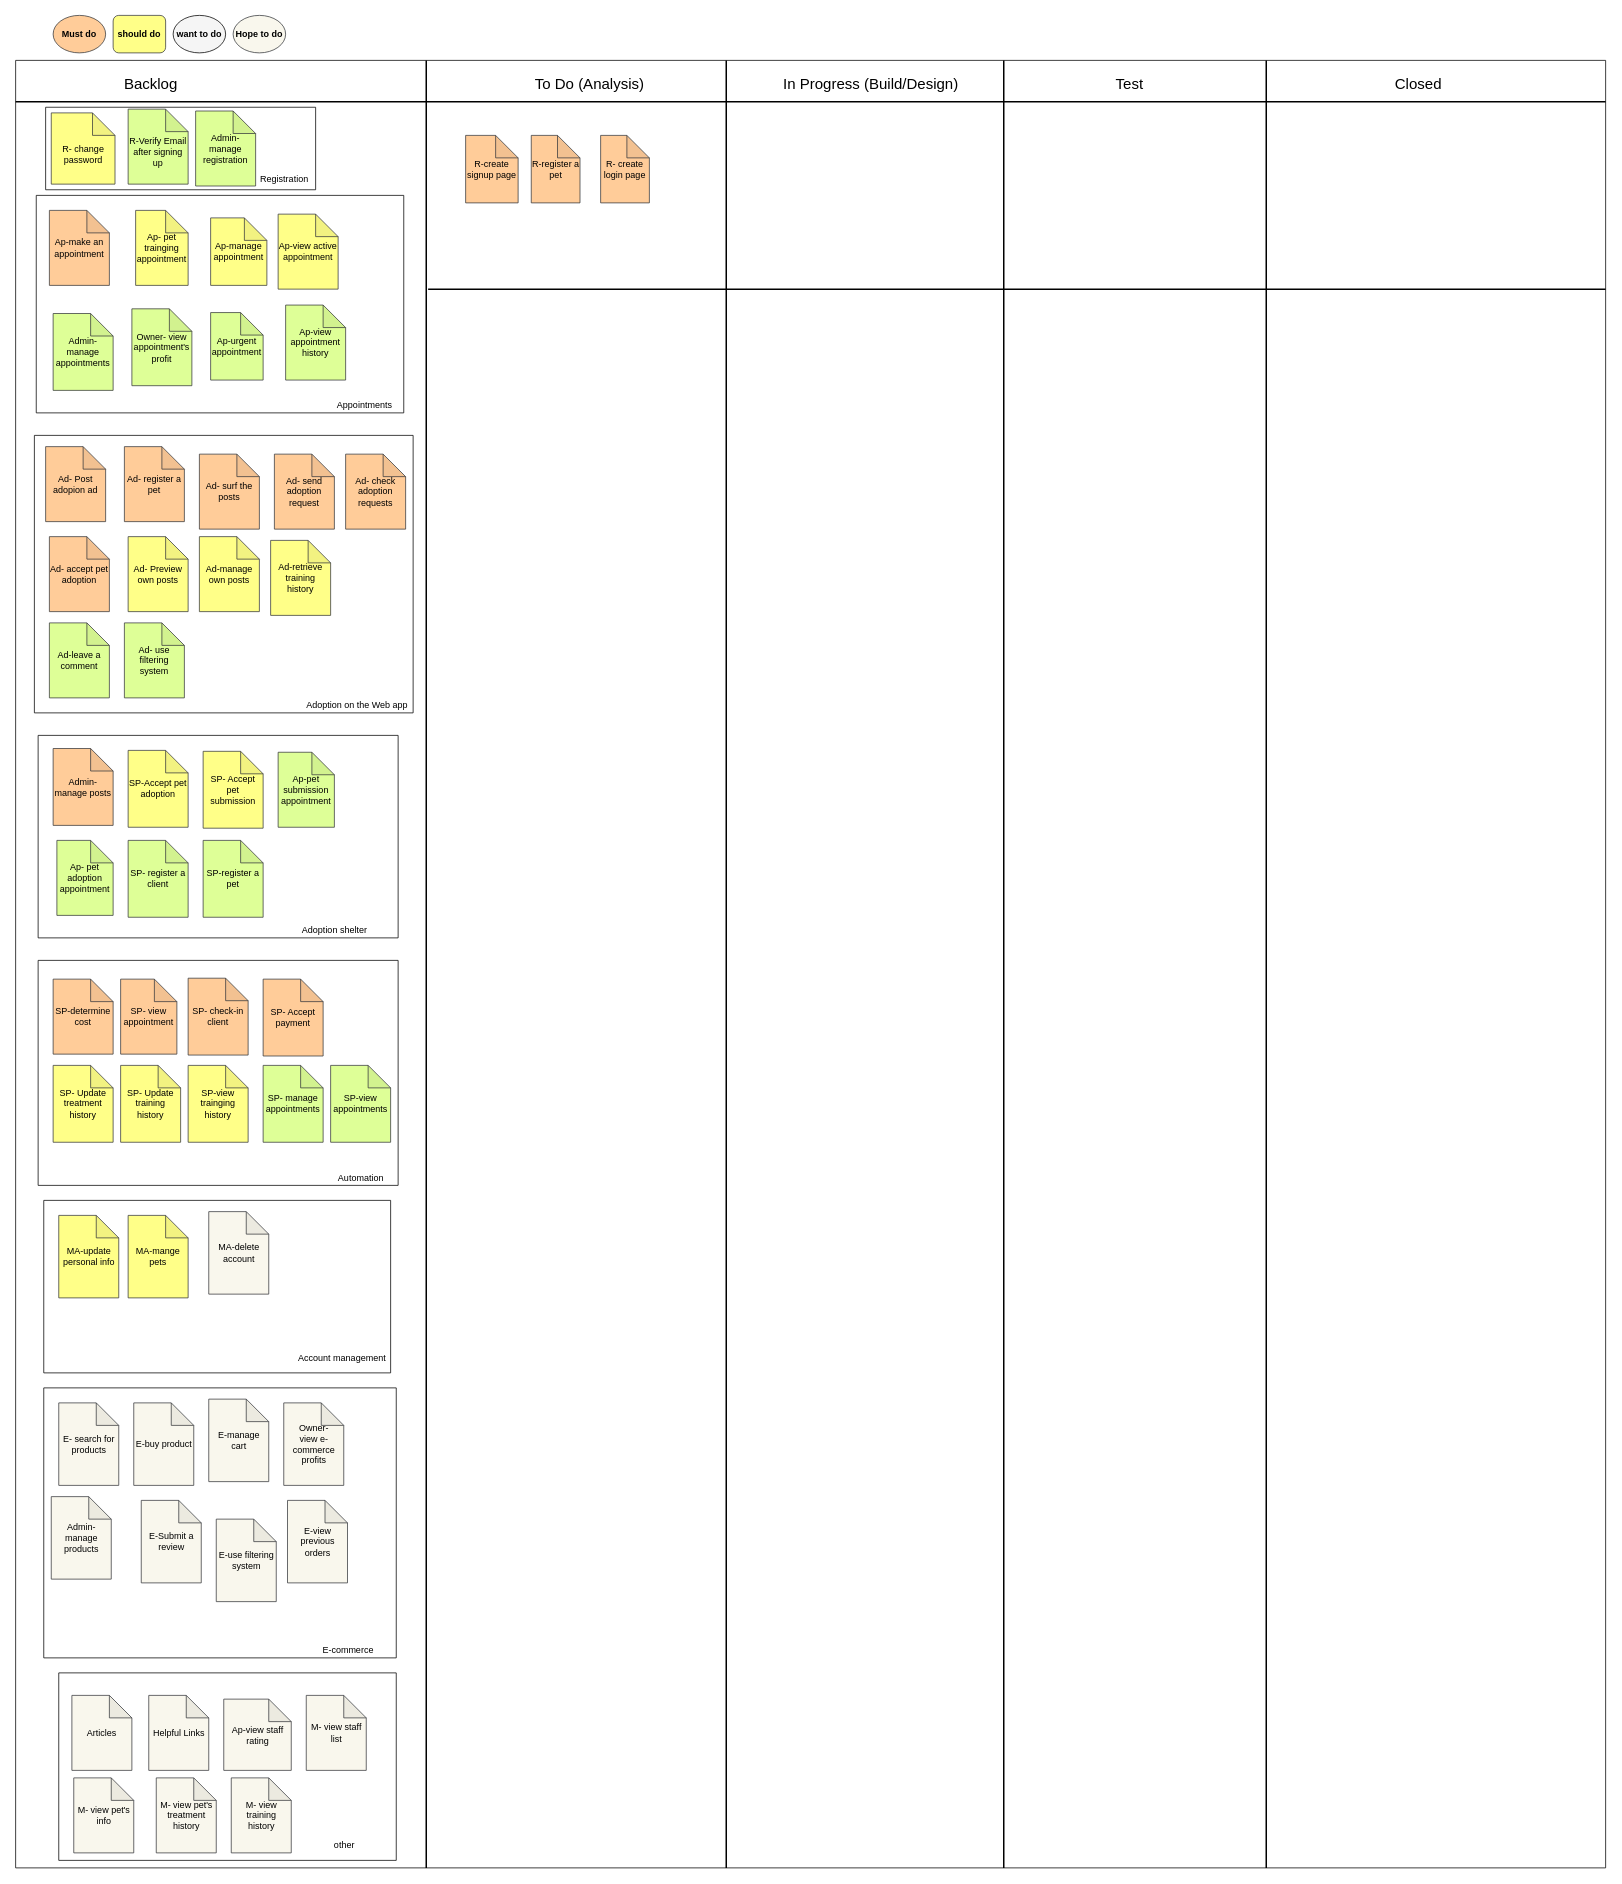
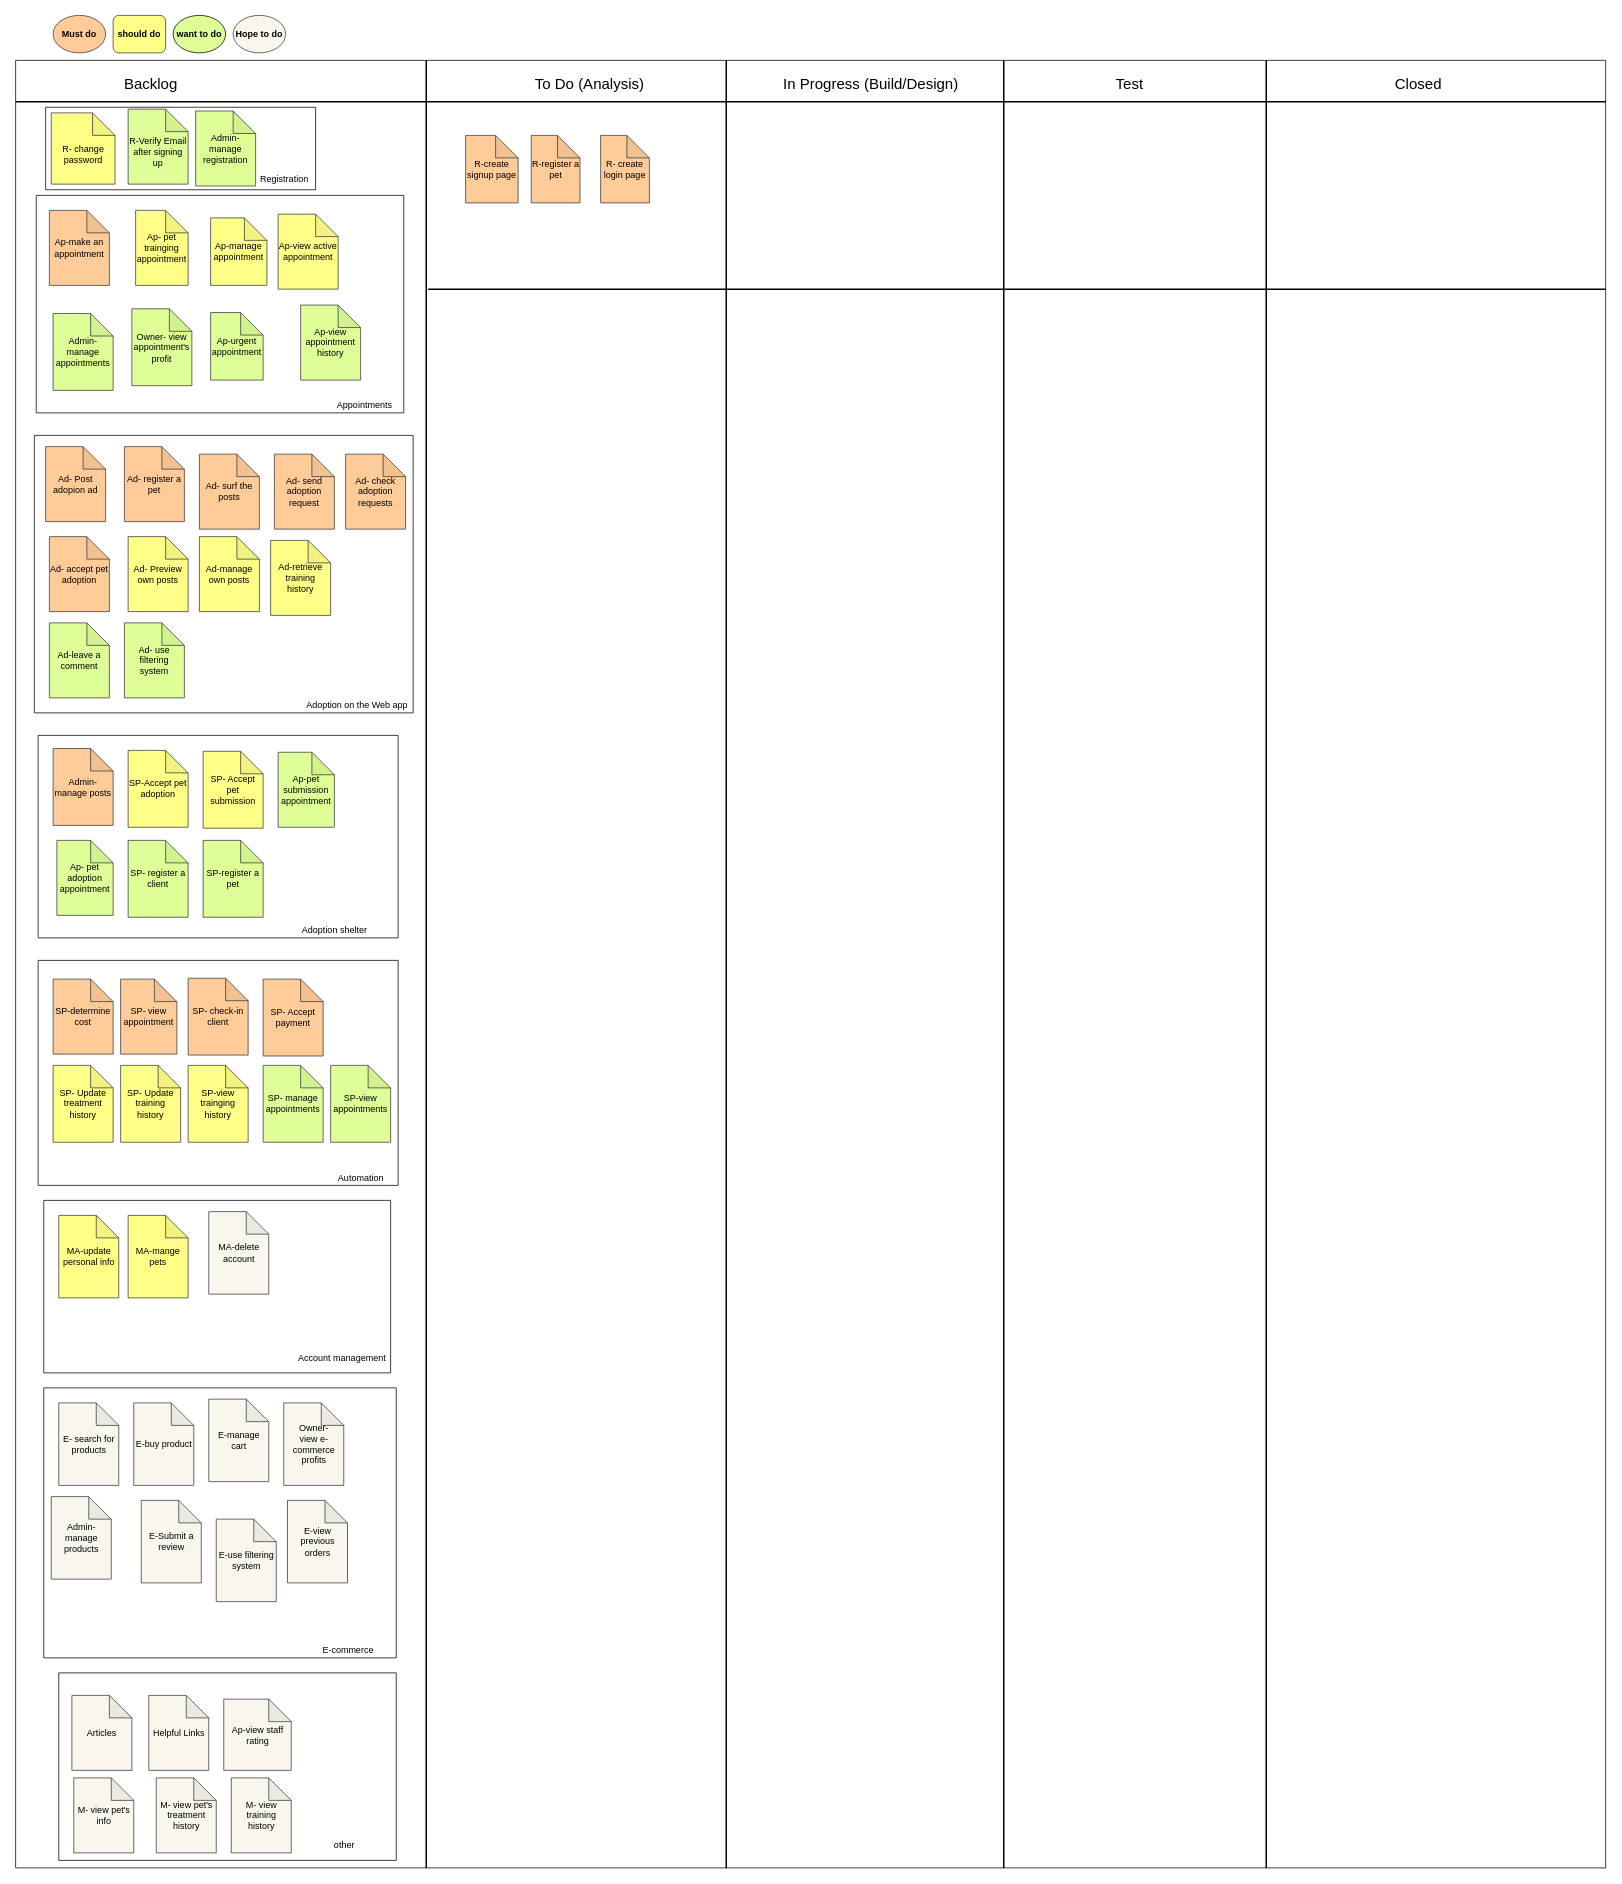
(199, 34) -> (199, 34)
(315, 343) -> (330, 343)
(336, 1733) -> none
